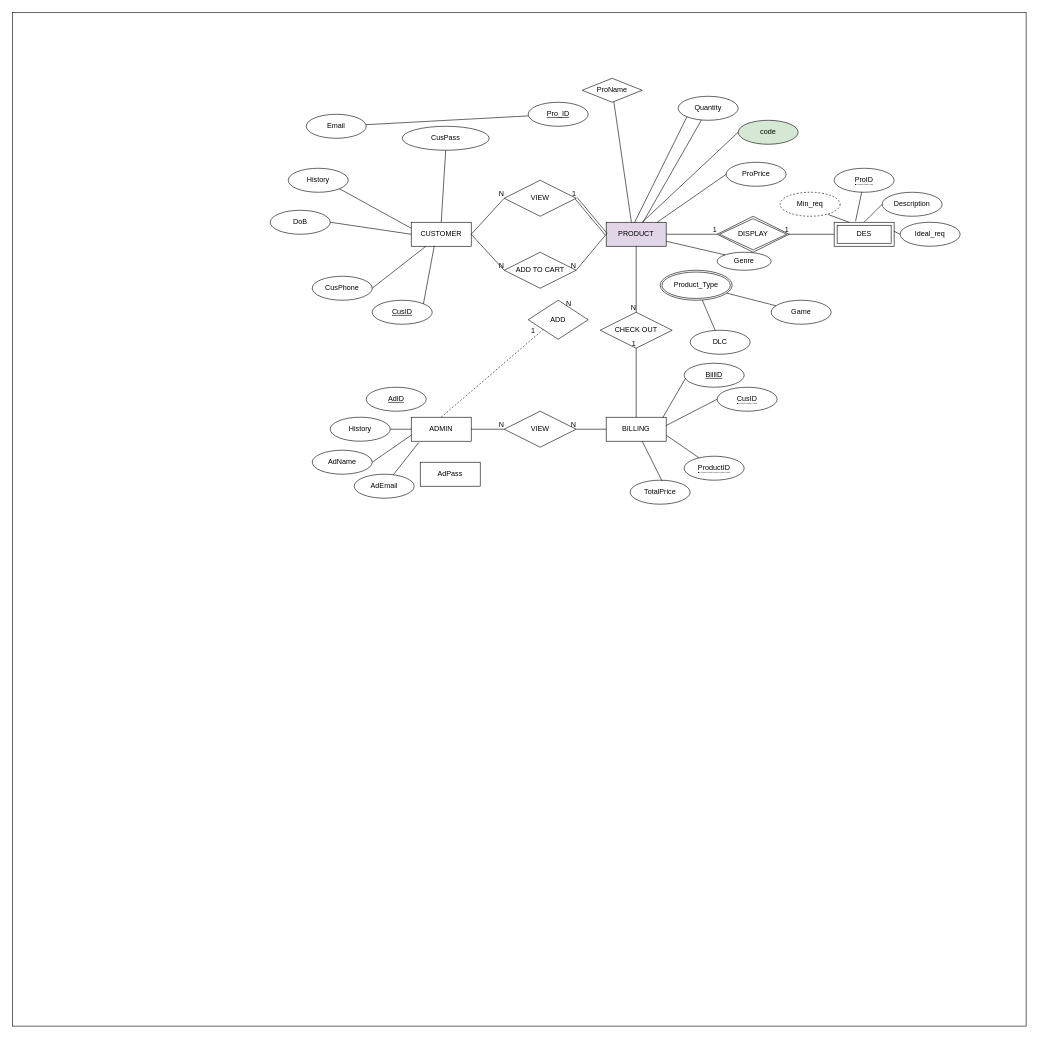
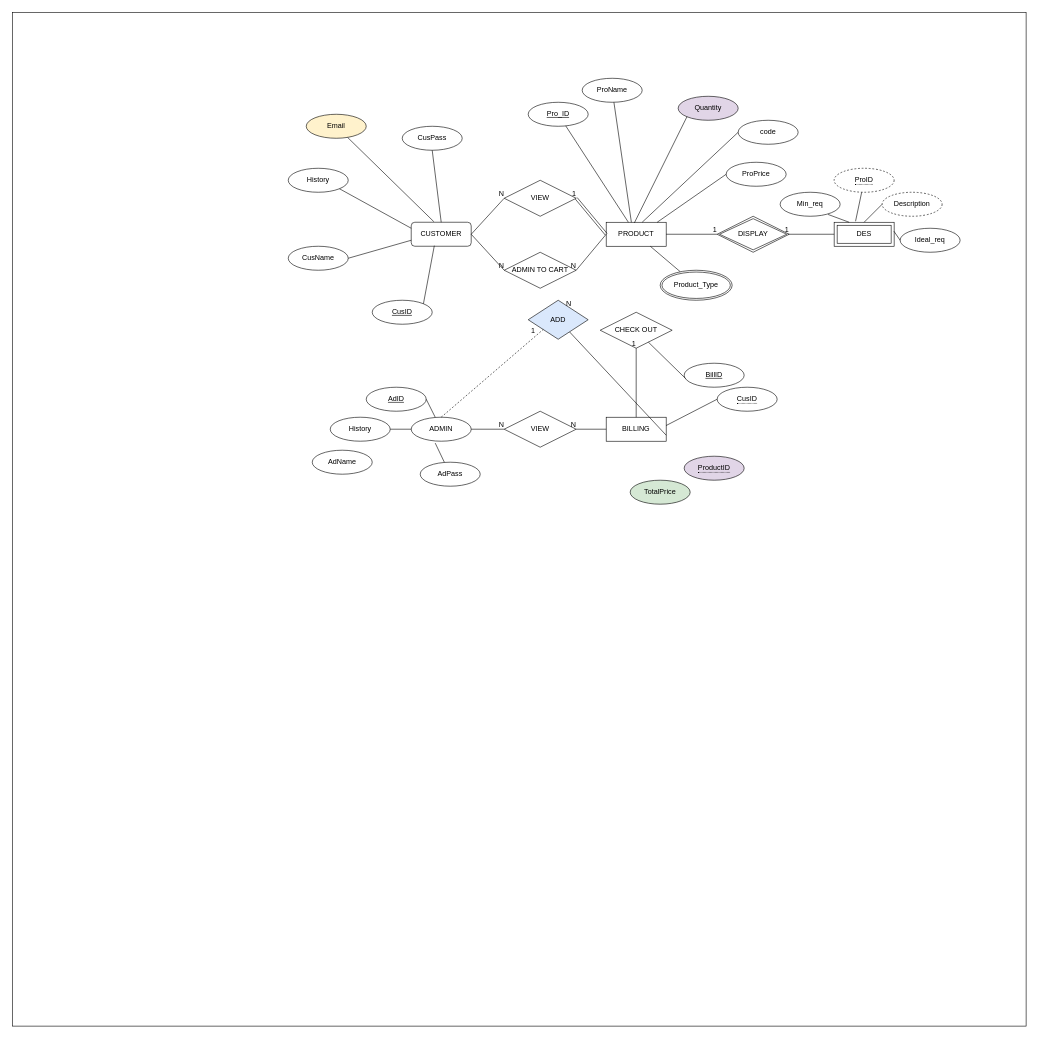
(612, 90) -> (612, 90)
(708, 108) -> (708, 108)
(447, 120) -> (391, 180)
(336, 126) -> (336, 126)
(768, 132) -> (768, 132)
(446, 138) -> (432, 138)
(675, 166) -> (665, 259)
none -> (597, 174)
(864, 180) -> (864, 180)
(810, 204) -> (810, 204)
(912, 204) -> (912, 204)
(300, 222) -> none
(370, 228) -> none
(441, 234) -> (441, 234)
(636, 234) -> (636, 234)
(930, 234) -> (930, 240)
(696, 248) -> none
none -> (379, 249)
none -> (318, 258)
(744, 261) -> none
(399, 267) -> none
(540, 270) -> (540, 270)
(636, 279) -> none
(342, 288) -> none
(751, 299) -> none
(801, 312) -> none
(709, 315) -> none
(558, 320) -> (558, 320)
(720, 342) -> none
(674, 398) -> (667, 361)
none -> (431, 408)
(441, 429) -> (441, 429)
(682, 446) -> (618, 384)
(391, 449) -> none
none -> (440, 452)
(406, 459) -> none
(652, 461) -> none
(714, 468) -> (714, 468)
(450, 474) -> (450, 474)
(384, 486) -> none
(660, 492) -> (660, 492)
